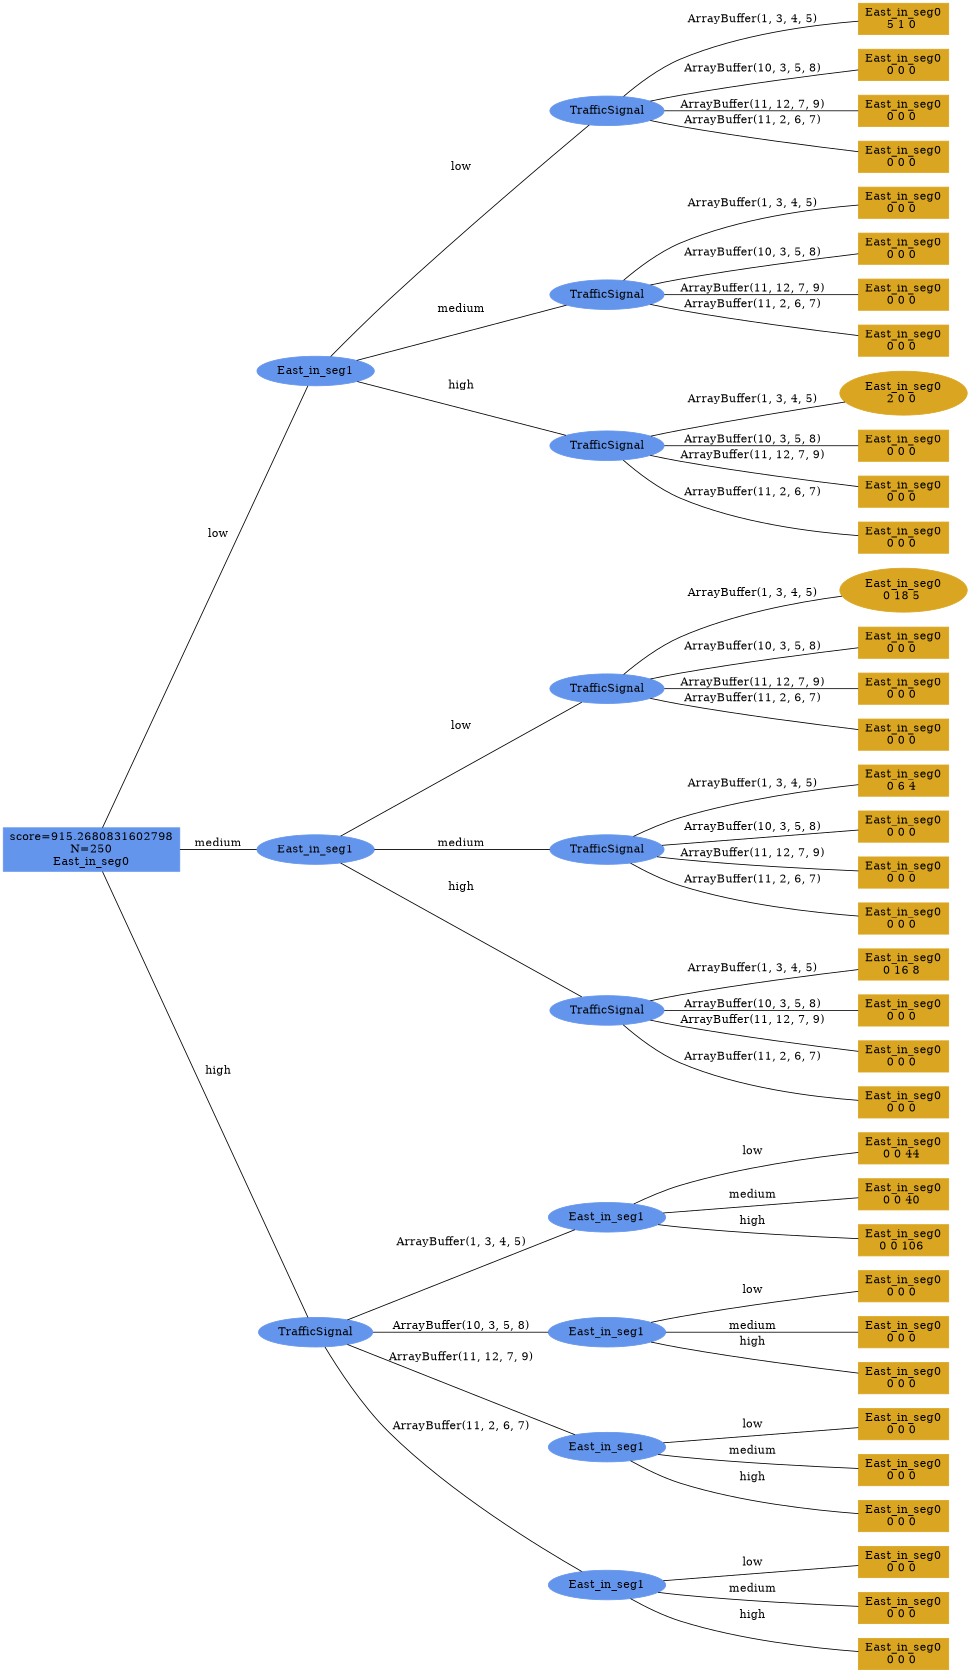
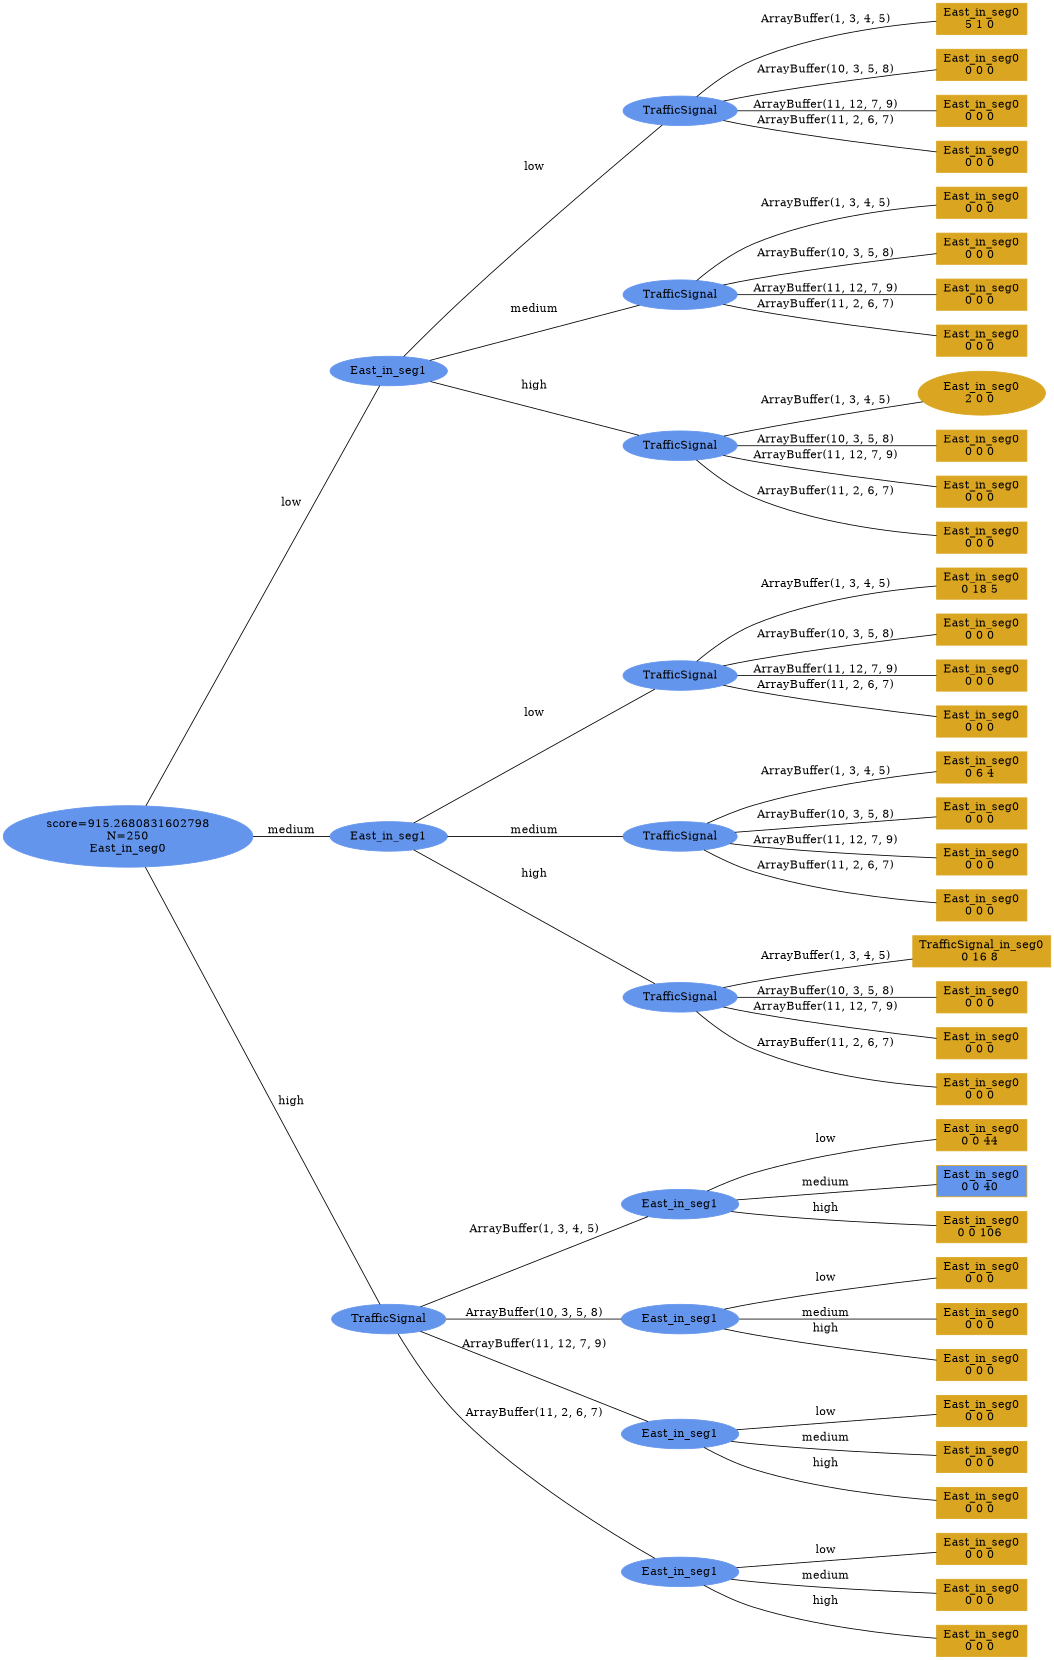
(904, 590) -> (982, 584)
(92, 850) -> (128, 836)
(904, 964) -> (982, 951)
(904, 1194) -> (982, 1181)
